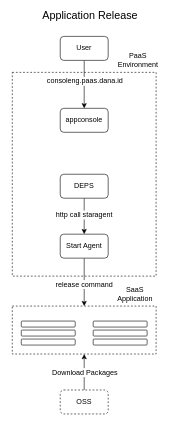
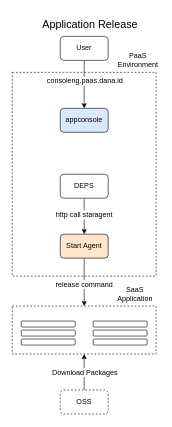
(90, 15) -> (90, 24)
(84, 120) -> (84, 120)
(84, 246) -> (84, 246)
